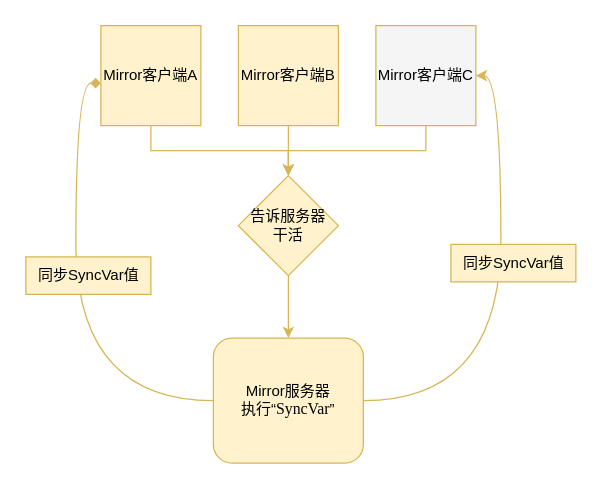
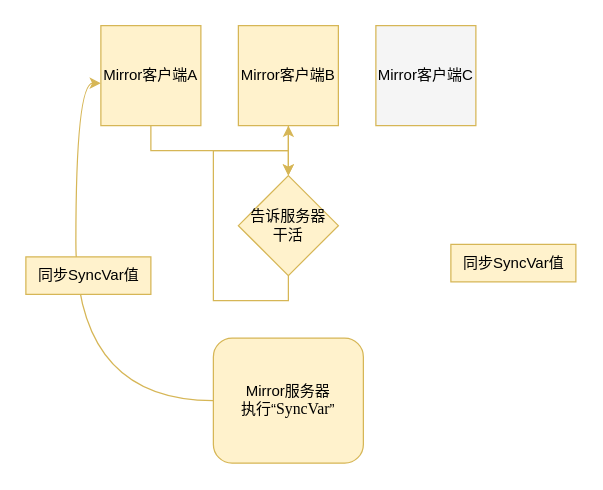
(83, 99) -> (84, 99)
(371, 151) -> none
(288, 314) -> (213, 266)
(455, 370) -> none
